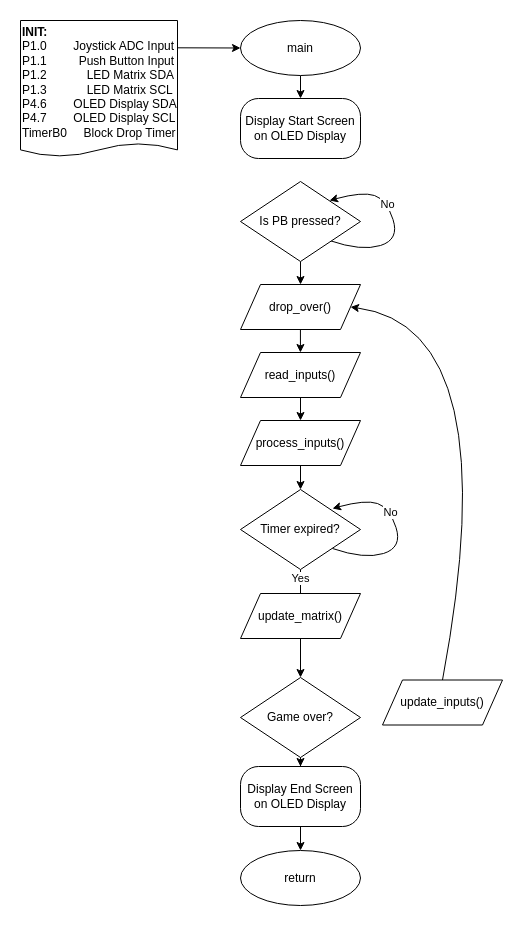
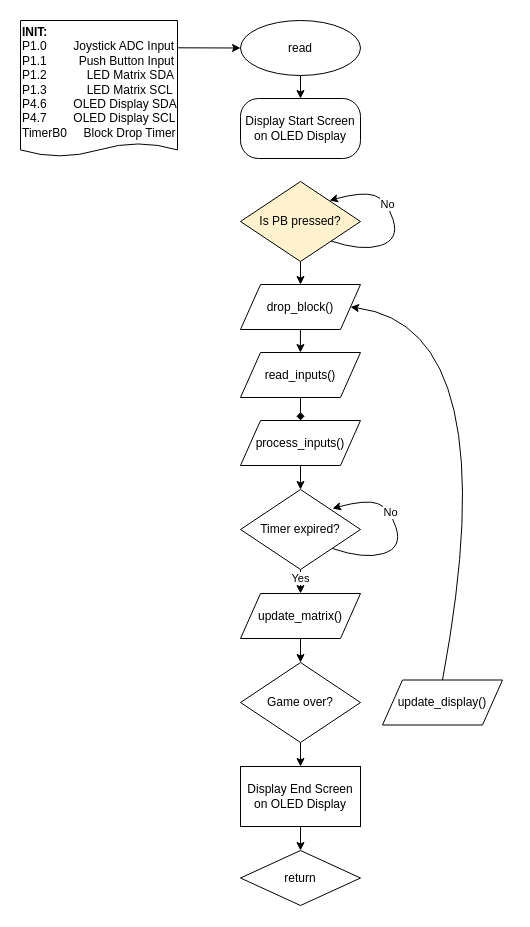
(301, 49) -> (301, 49)
(301, 222) -> (301, 222)
(301, 308) -> (301, 308)
(301, 412) -> (301, 412)
(301, 588) -> (301, 585)
(443, 703) -> (443, 703)
(301, 718) -> (301, 703)
(301, 797) -> (301, 797)
(301, 878) -> (301, 878)
